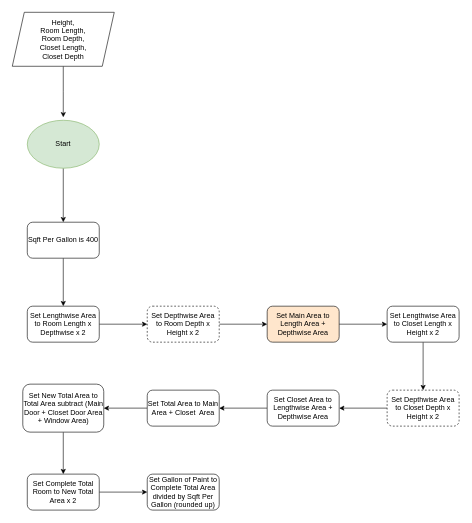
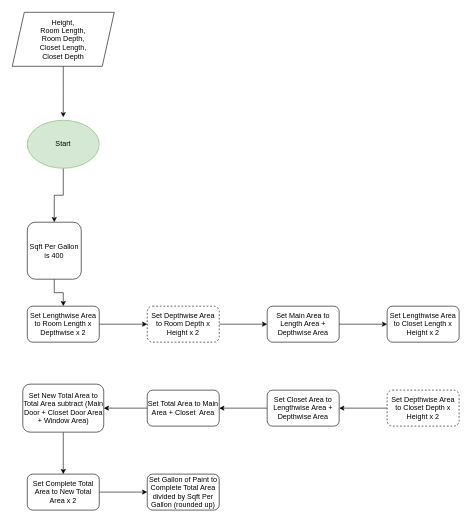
(63, 240) -> (54, 251)
(303, 324) -> (303, 324)
(423, 384) -> none
(63, 492) -> (63, 492)
